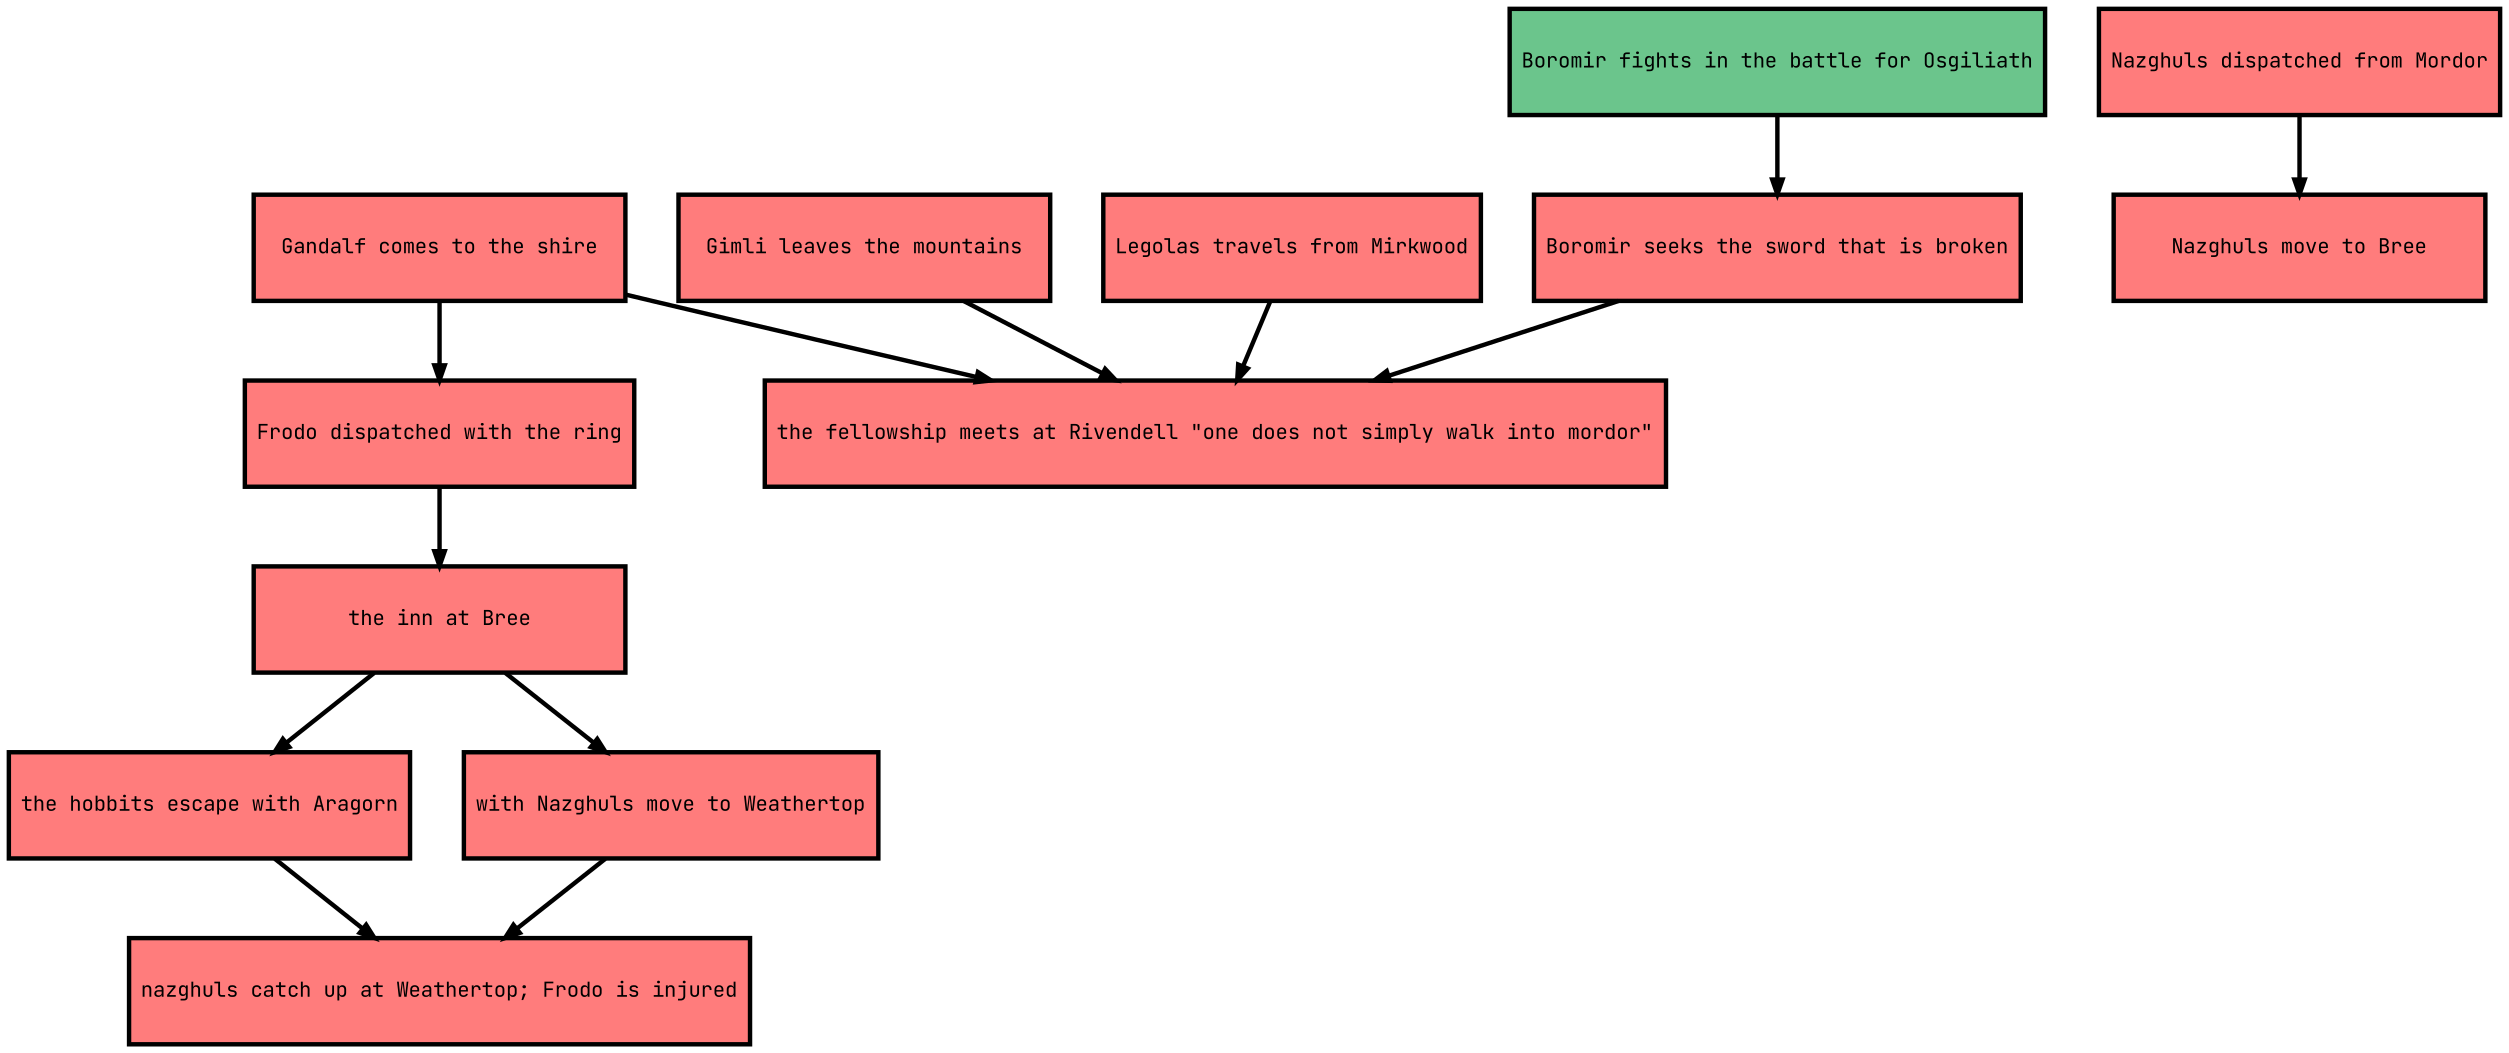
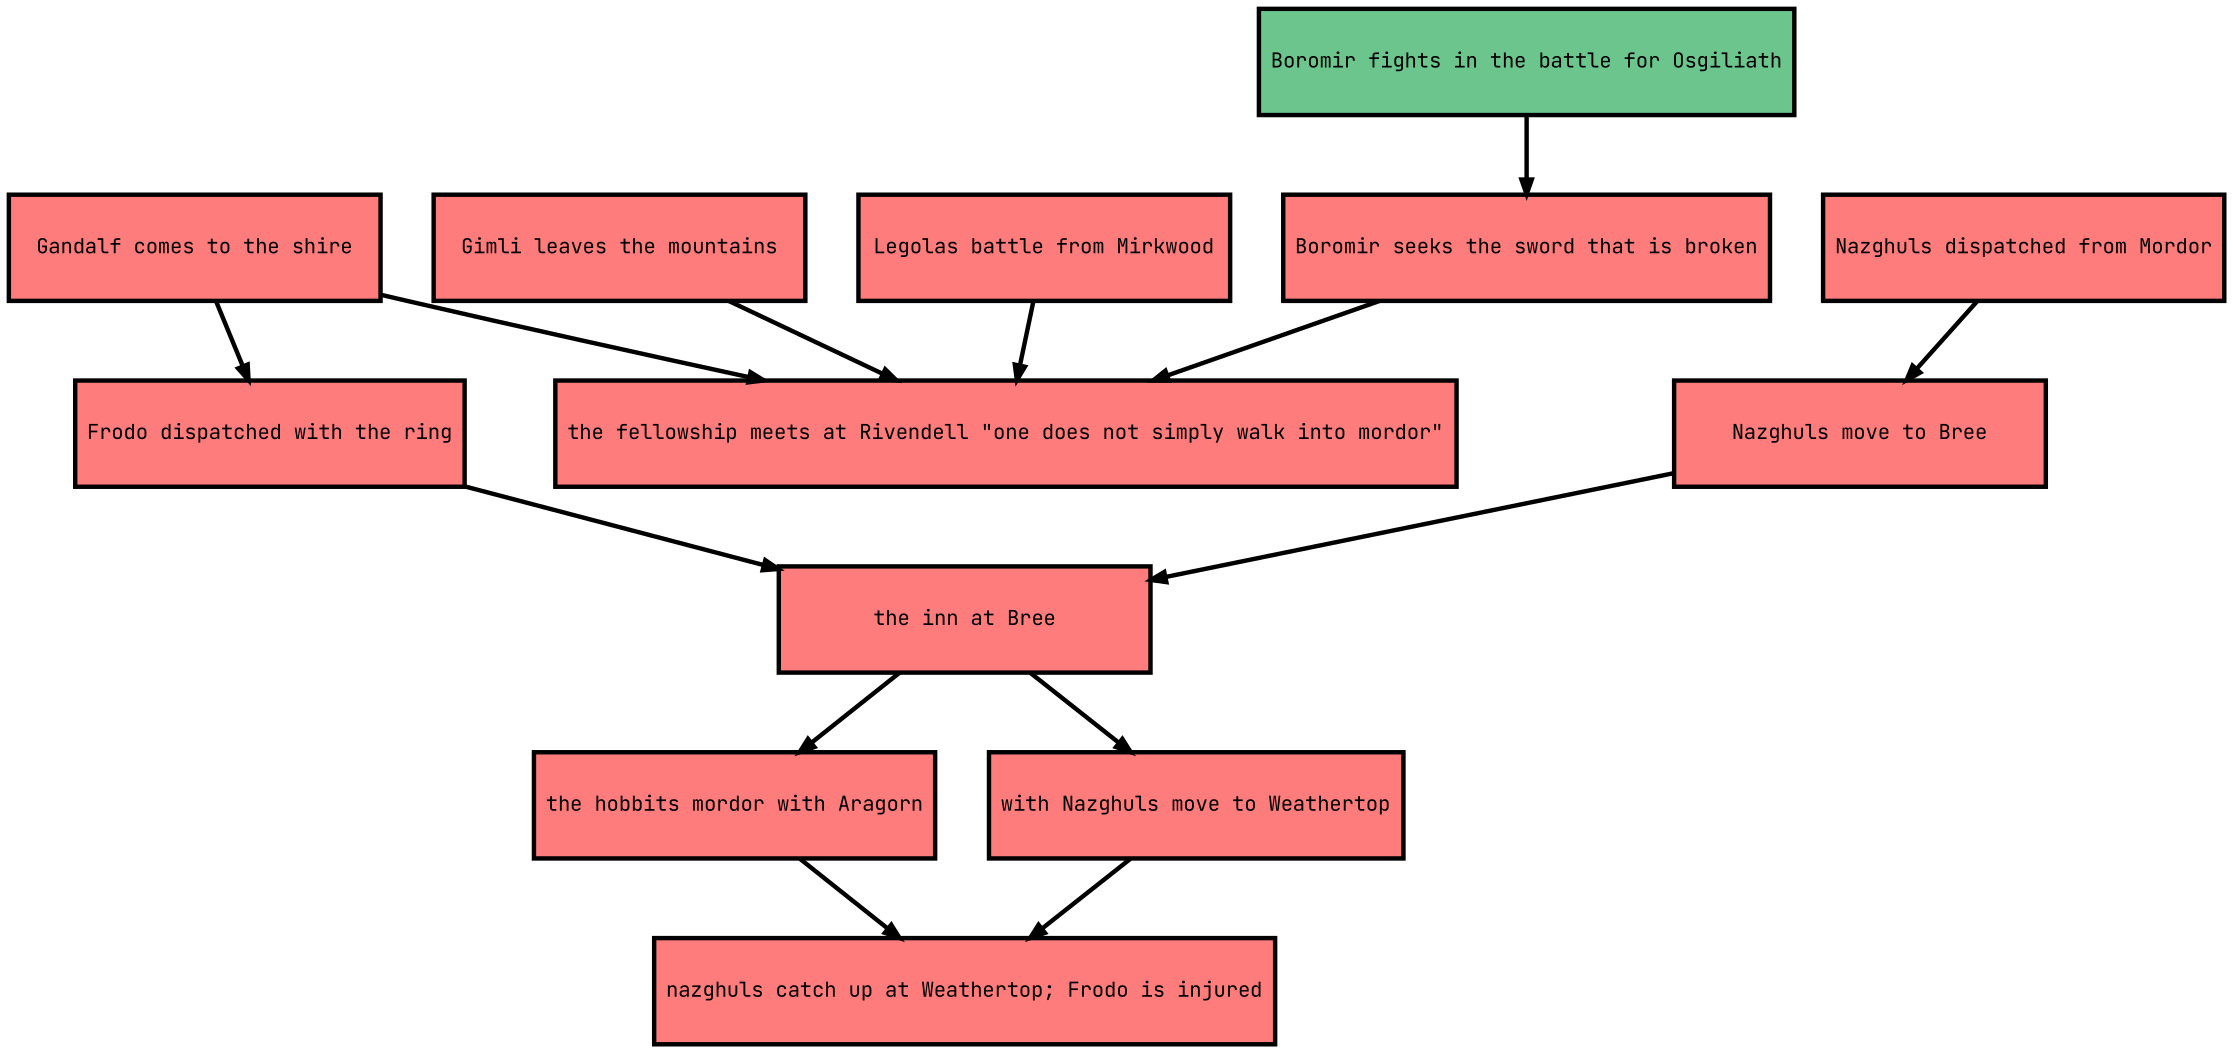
(1292, 248) -> (1044, 248)
none -> (1420, 525)
(209, 805) -> (735, 805)
